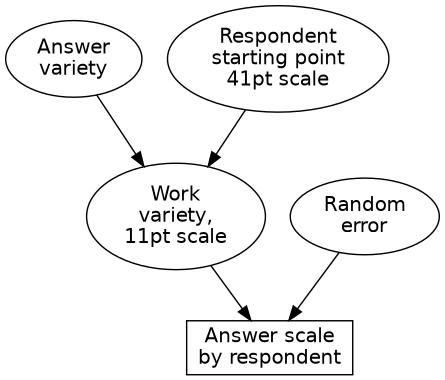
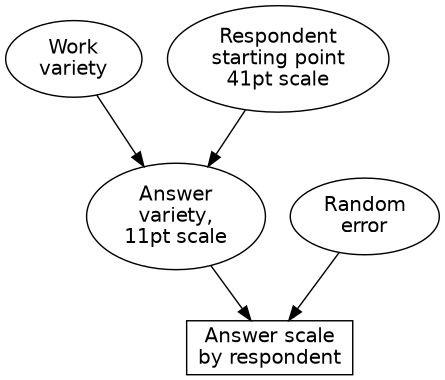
(74, 59) -> (74, 59)
(176, 216) -> (176, 216)
